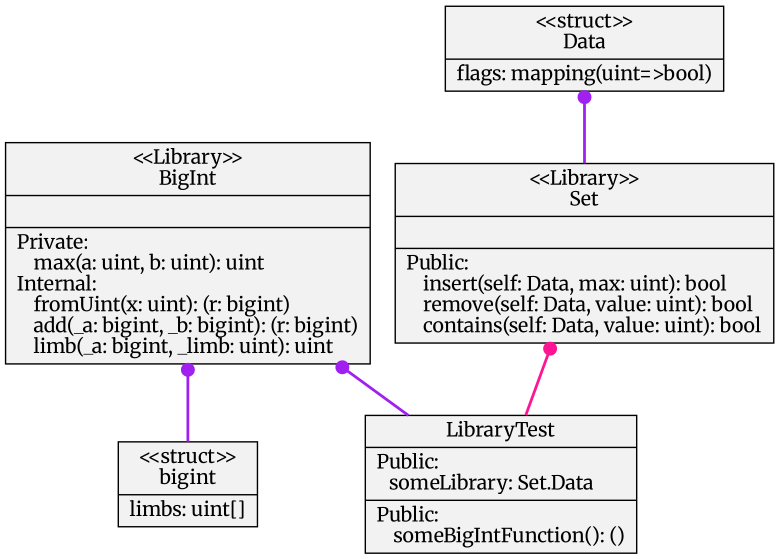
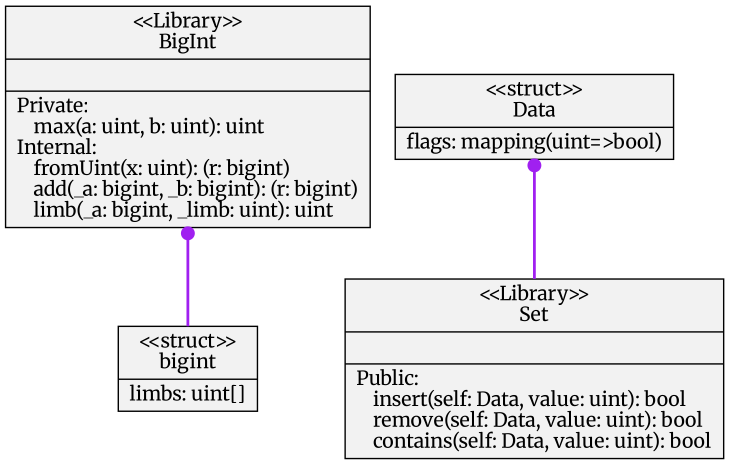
(567, 285) -> (522, 400)
(501, 484) -> none
